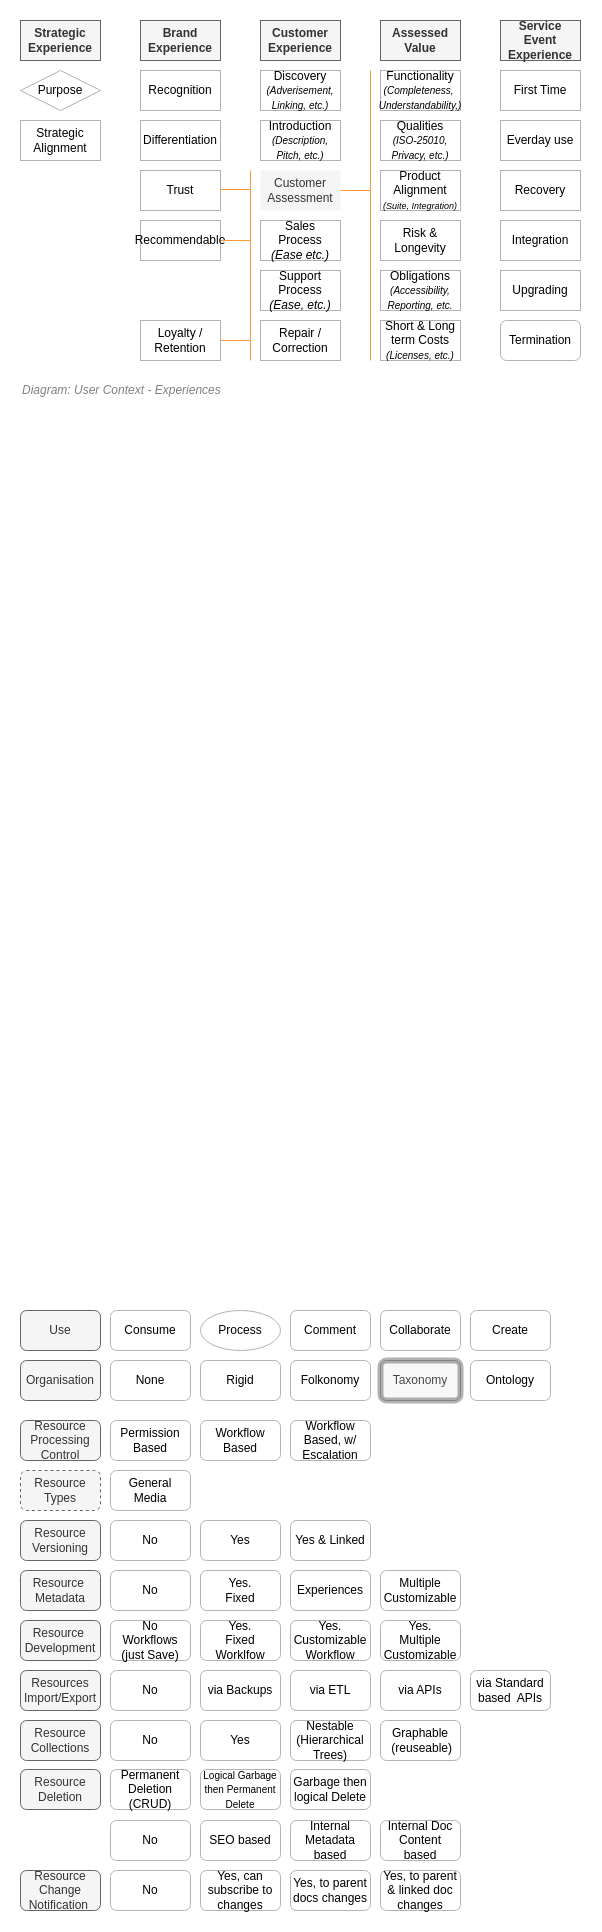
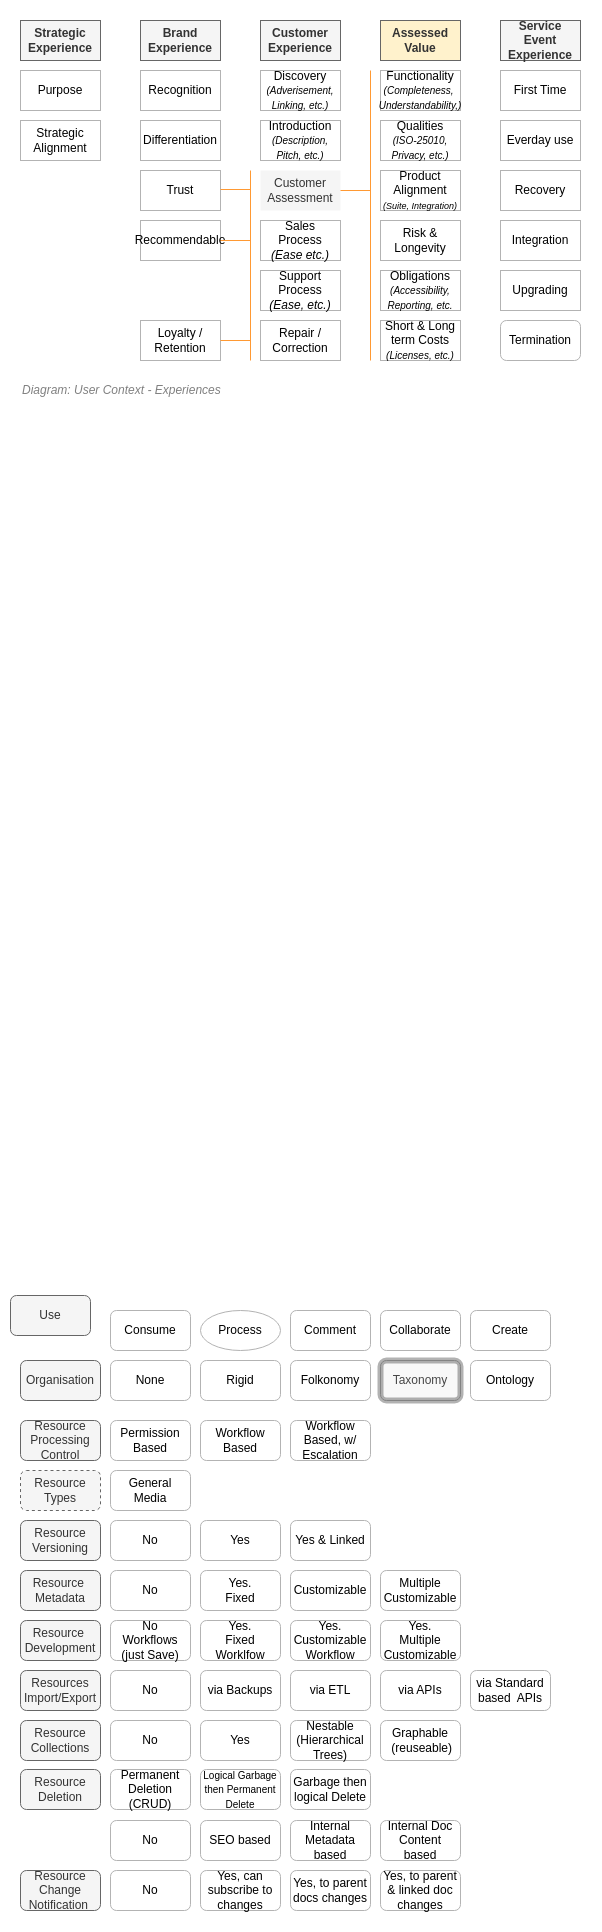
(421, 41) -> (421, 41)
(61, 91) -> (61, 91)
(61, 1331) -> (51, 1316)
(331, 1591) -> (331, 1591)
